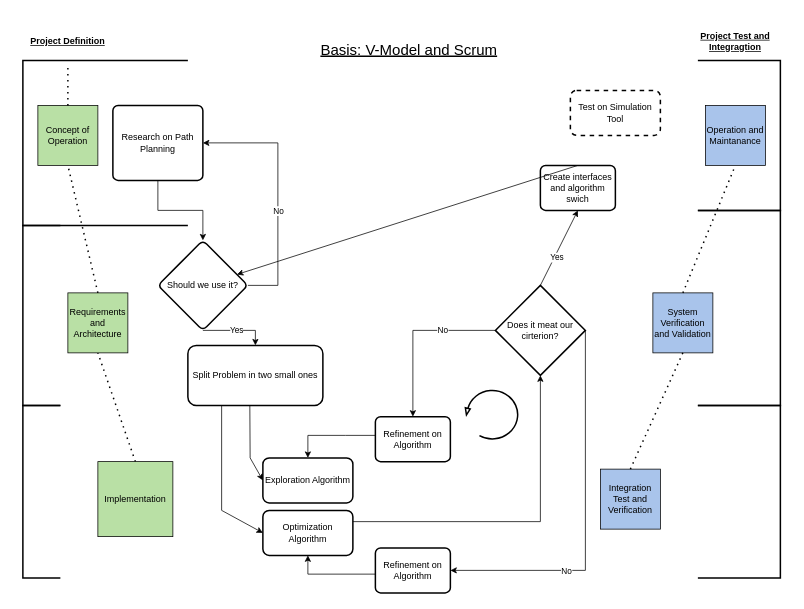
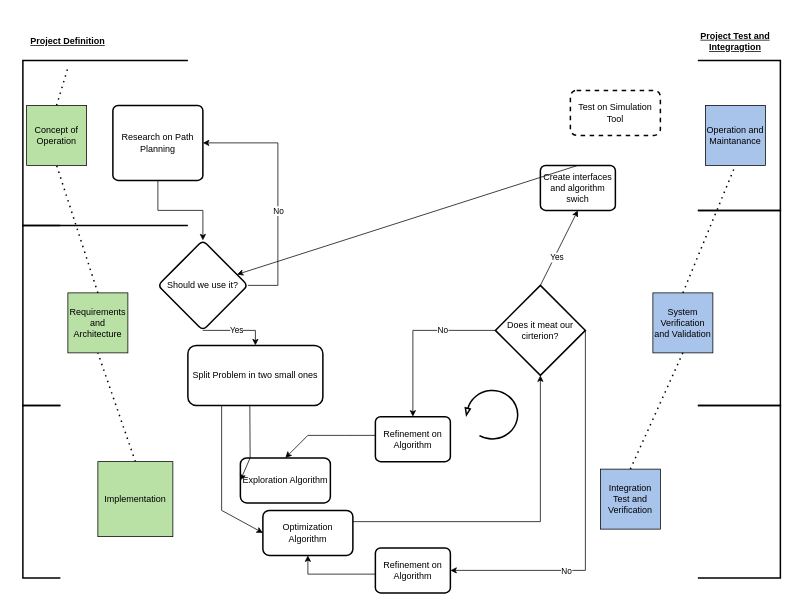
(409, 49) -> none
(68, 135) -> (57, 135)
(308, 480) -> (285, 480)
